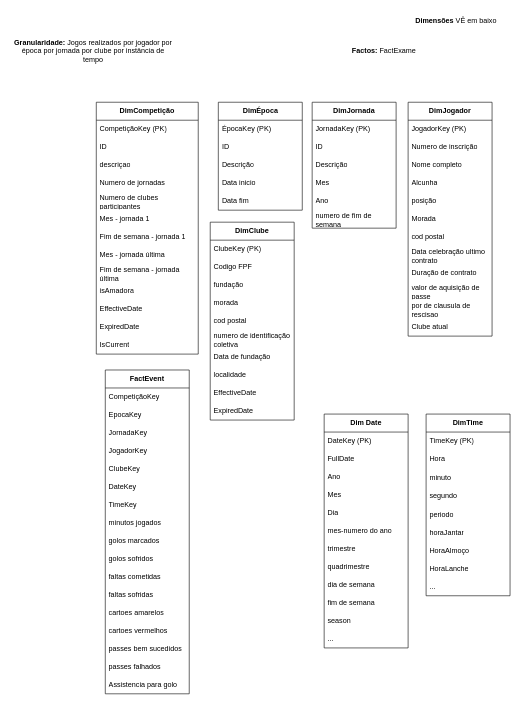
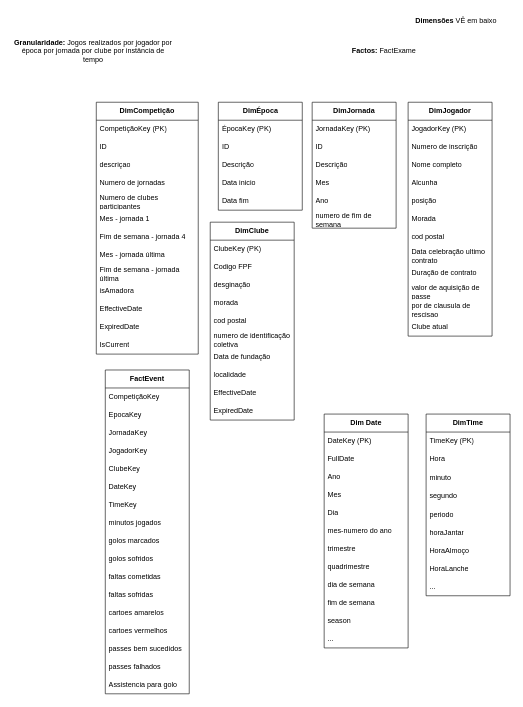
(145, 237) -> (145, 237)
(230, 285) -> (233, 285)
